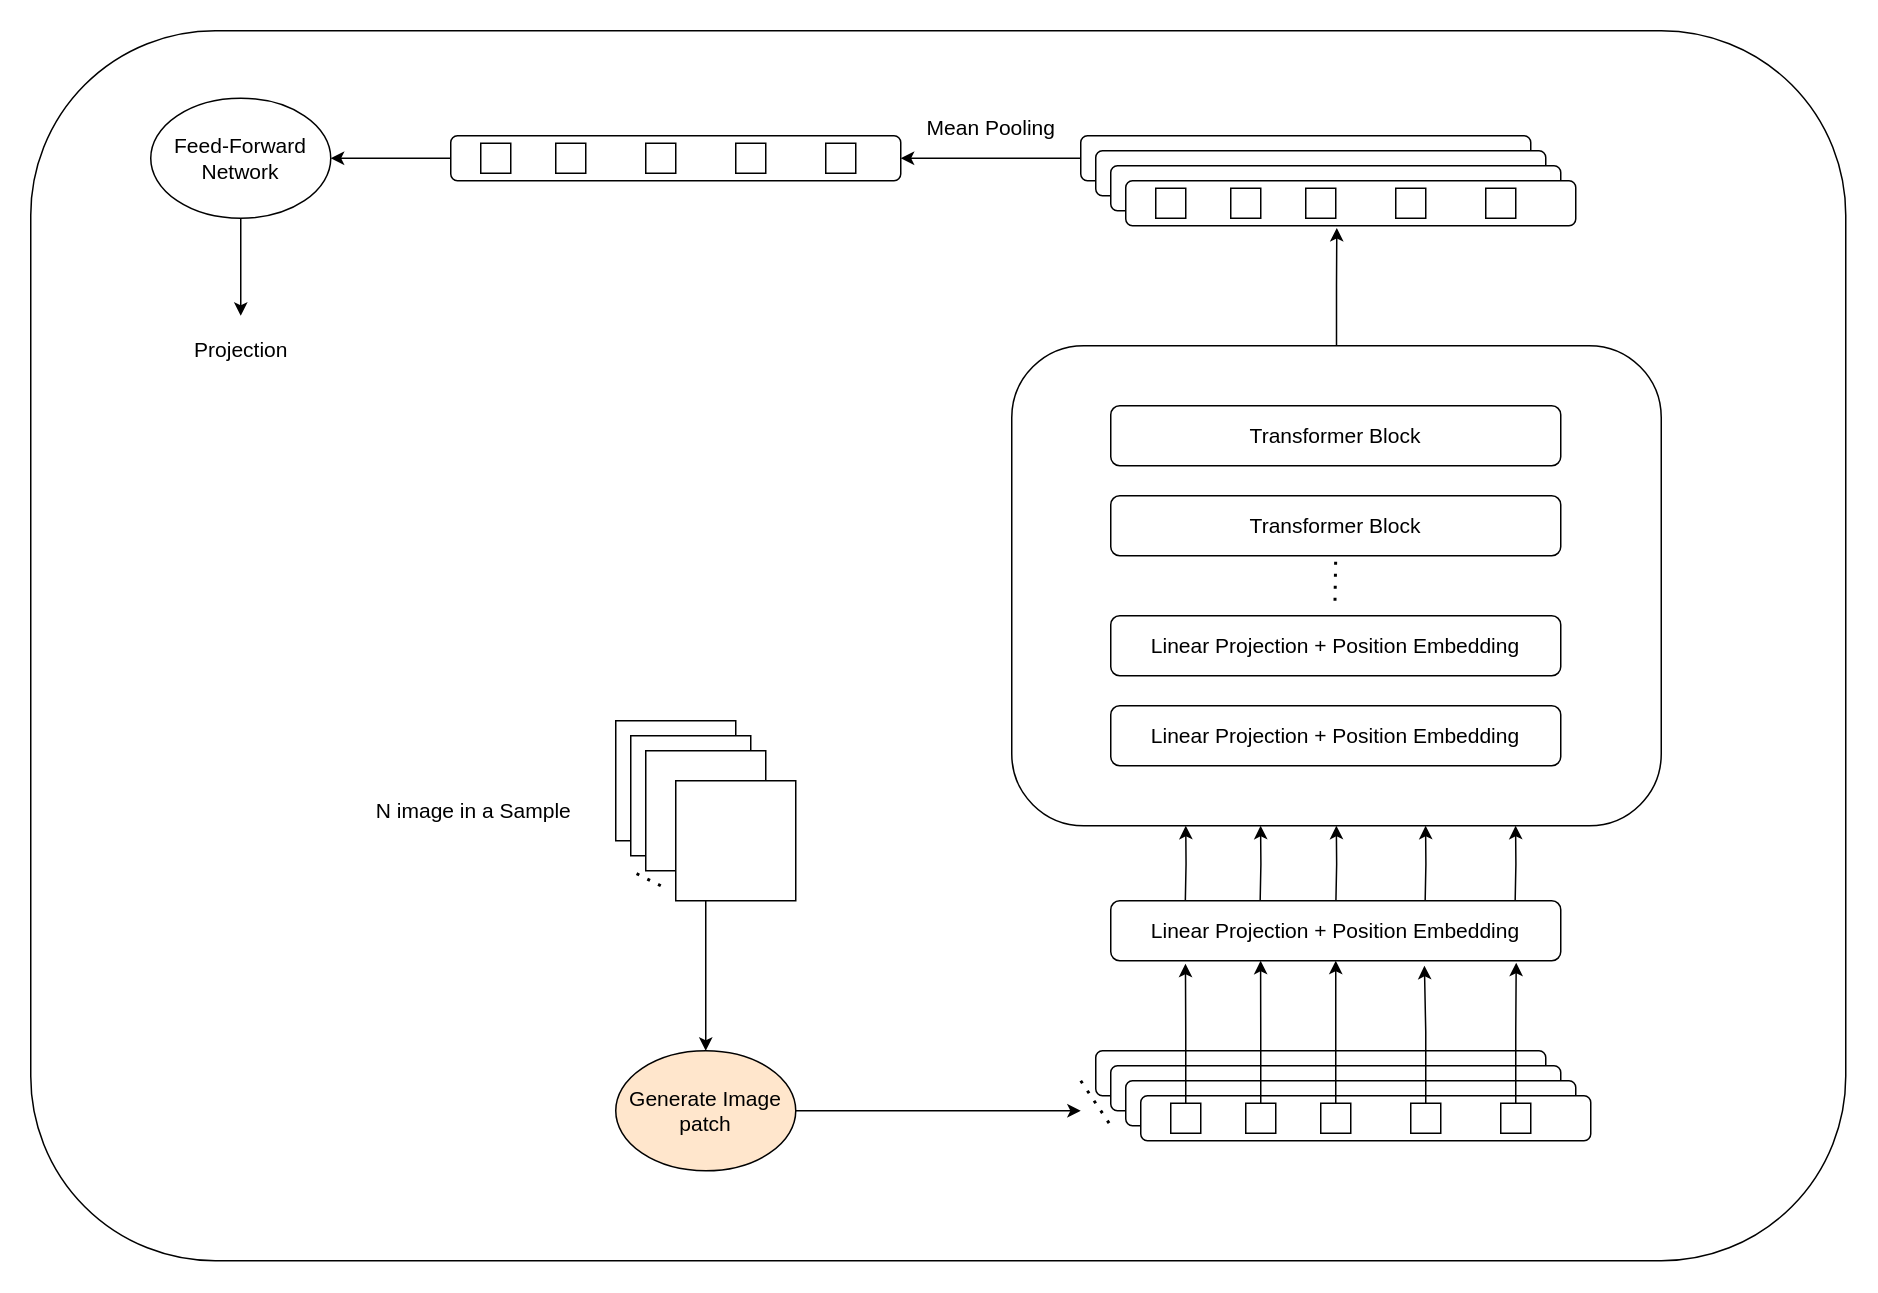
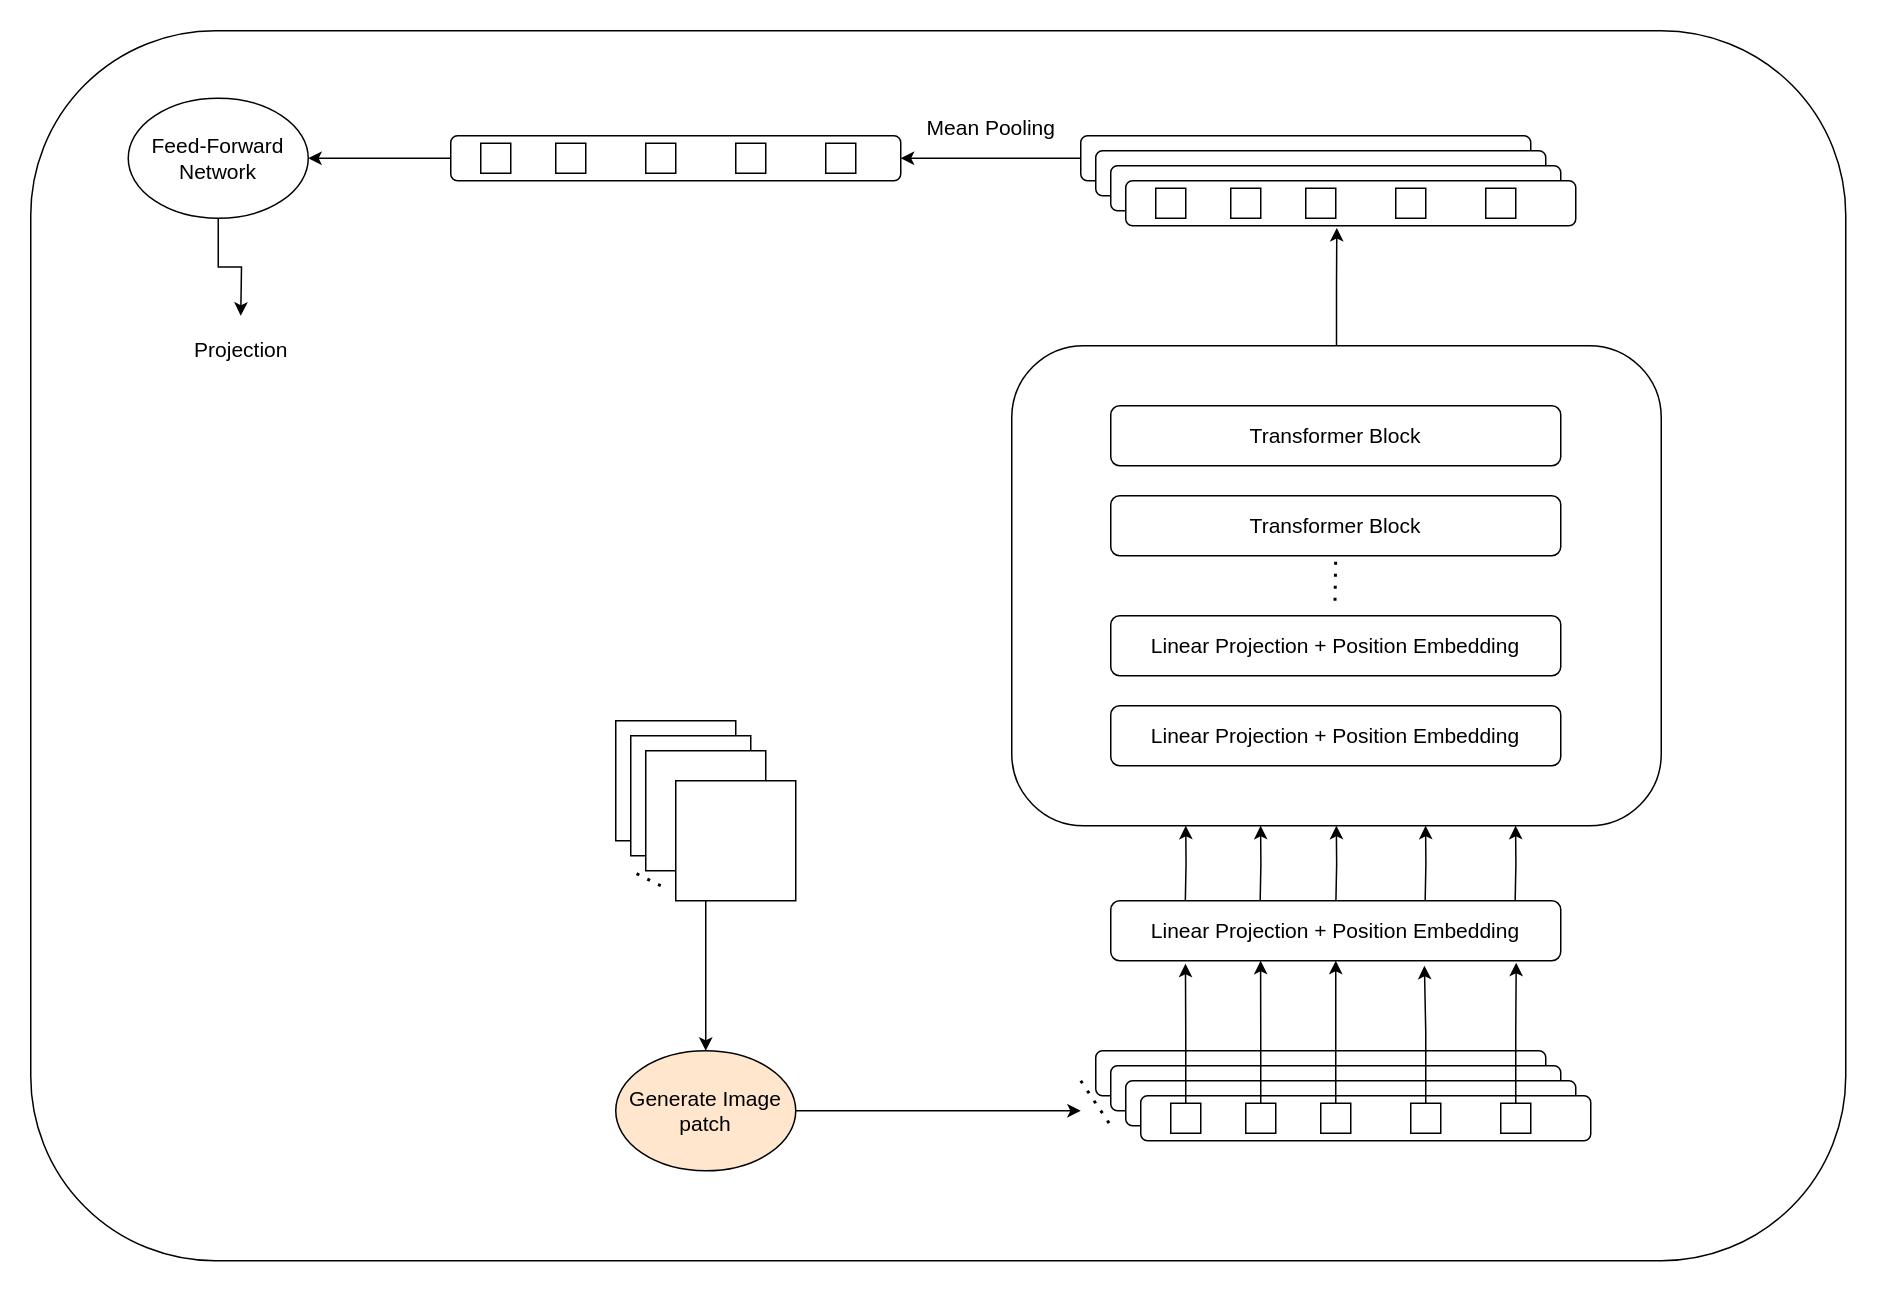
(241, 158) -> (218, 158)
(473, 811) -> none
